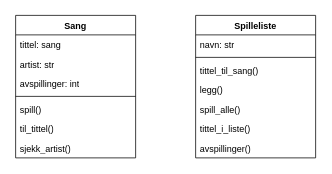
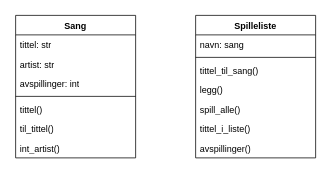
(45, 46) -> (43, 46)
(220, 46) -> (223, 46)
(34, 110) -> (38, 110)
(54, 149) -> (48, 149)
